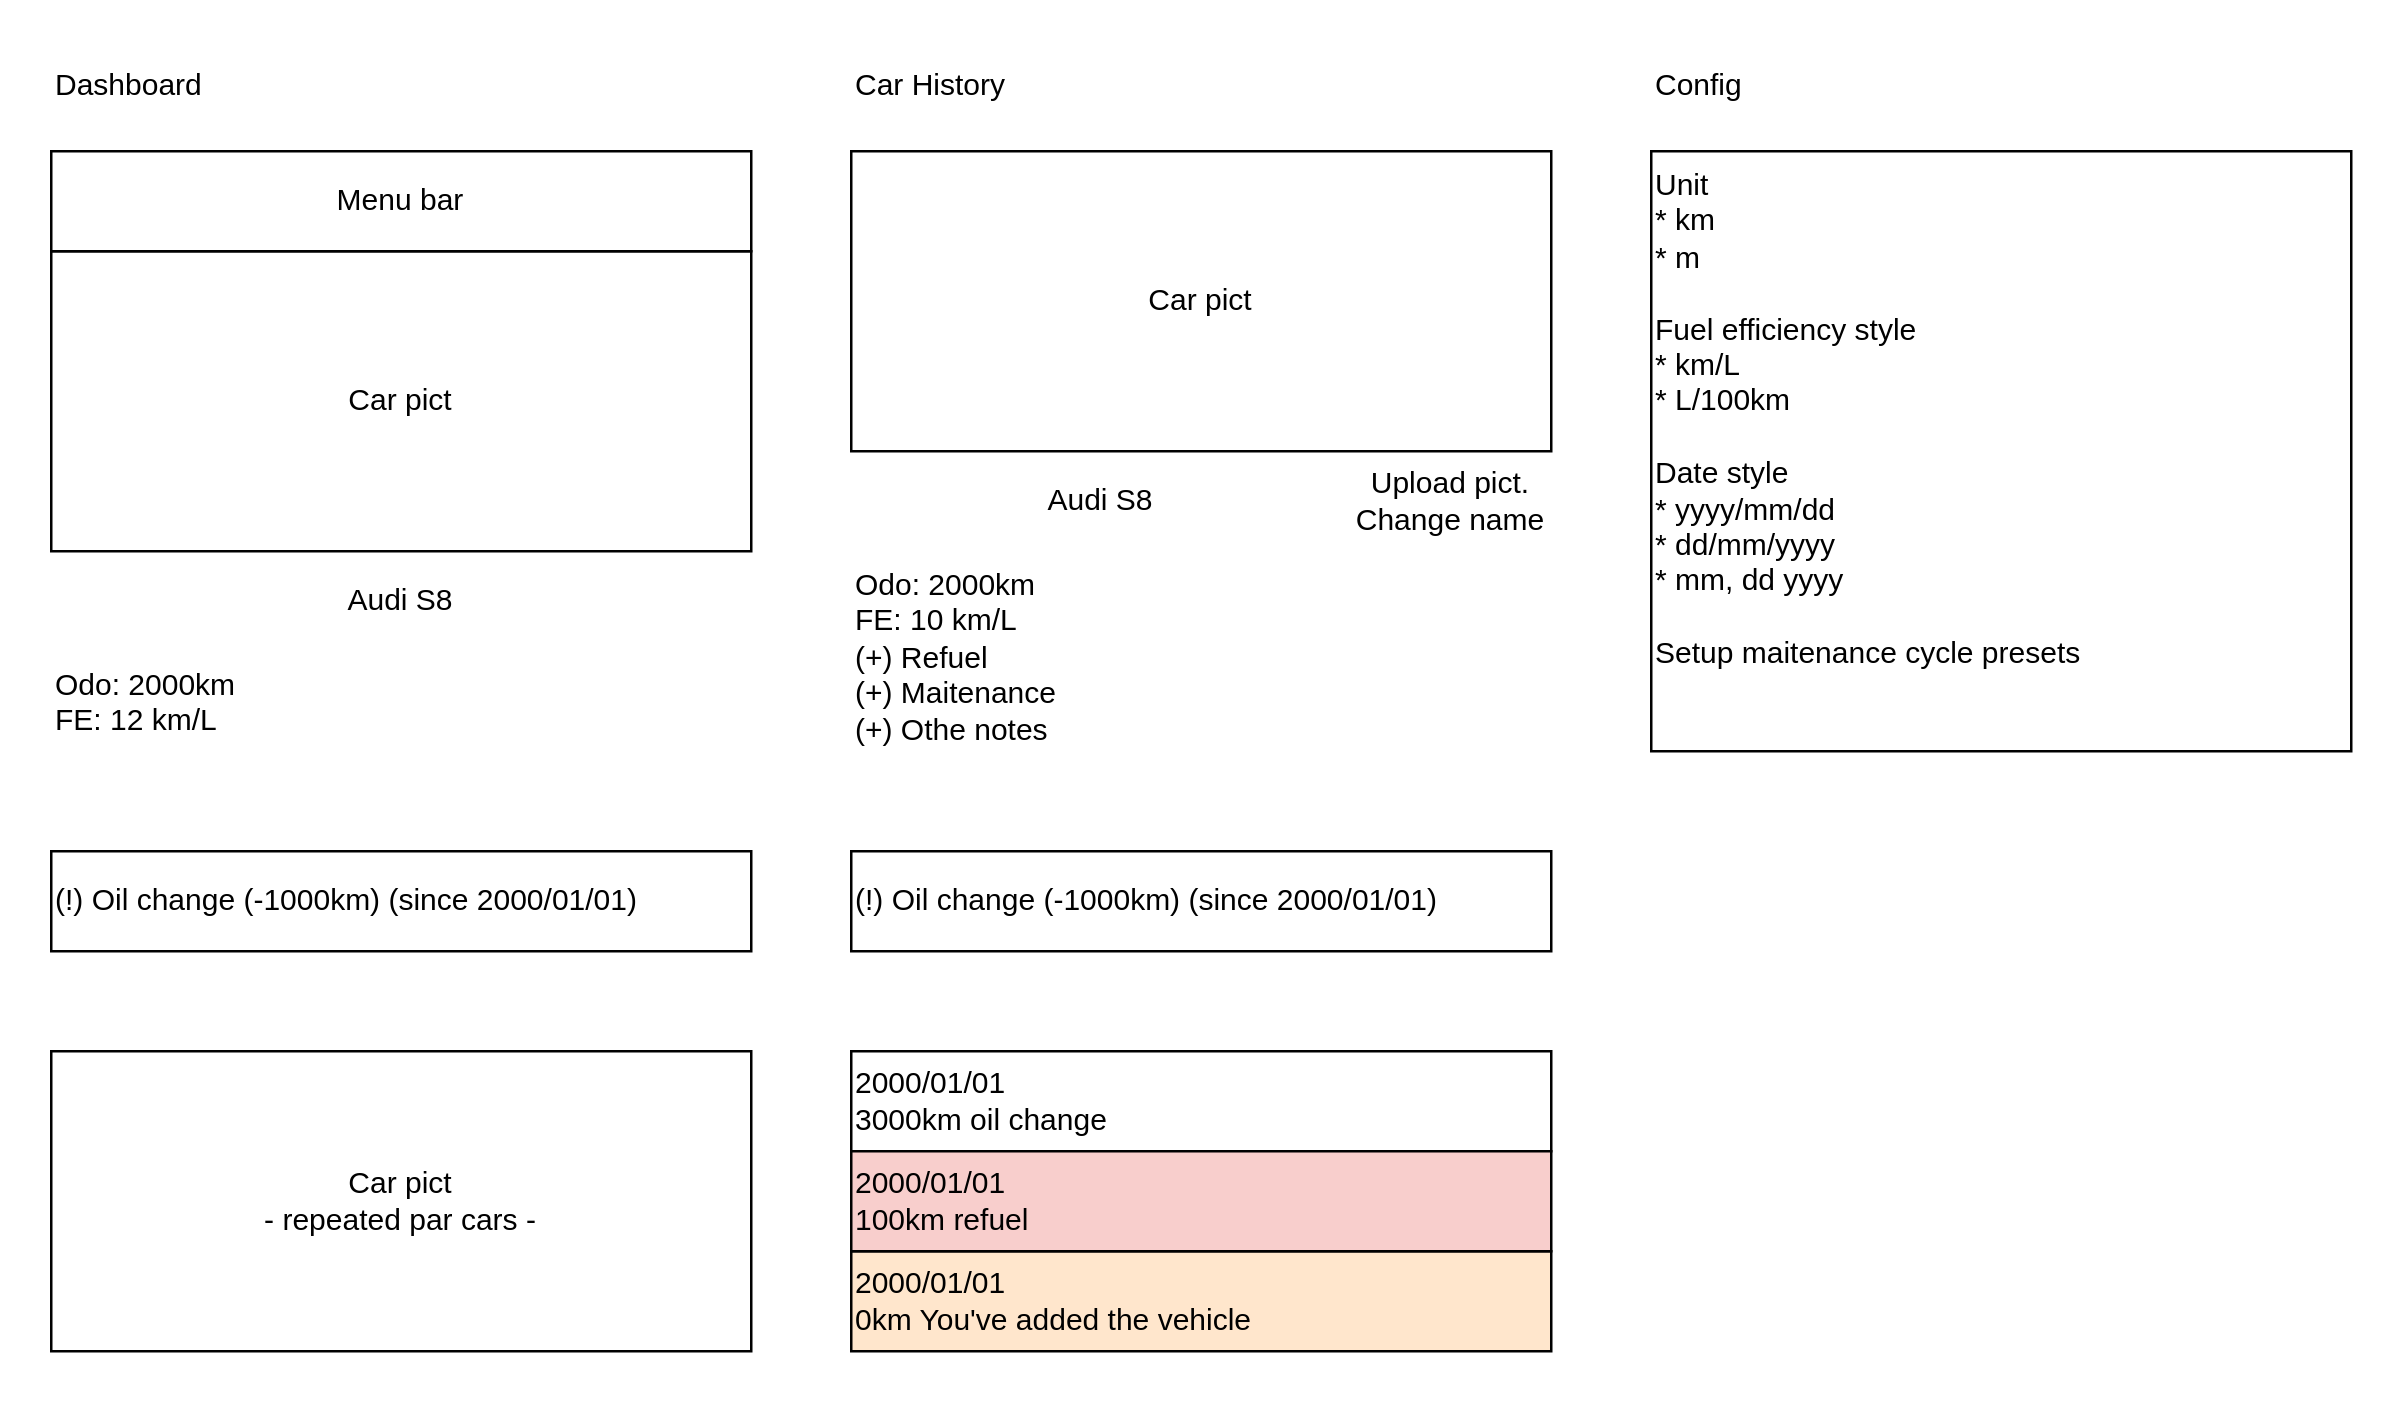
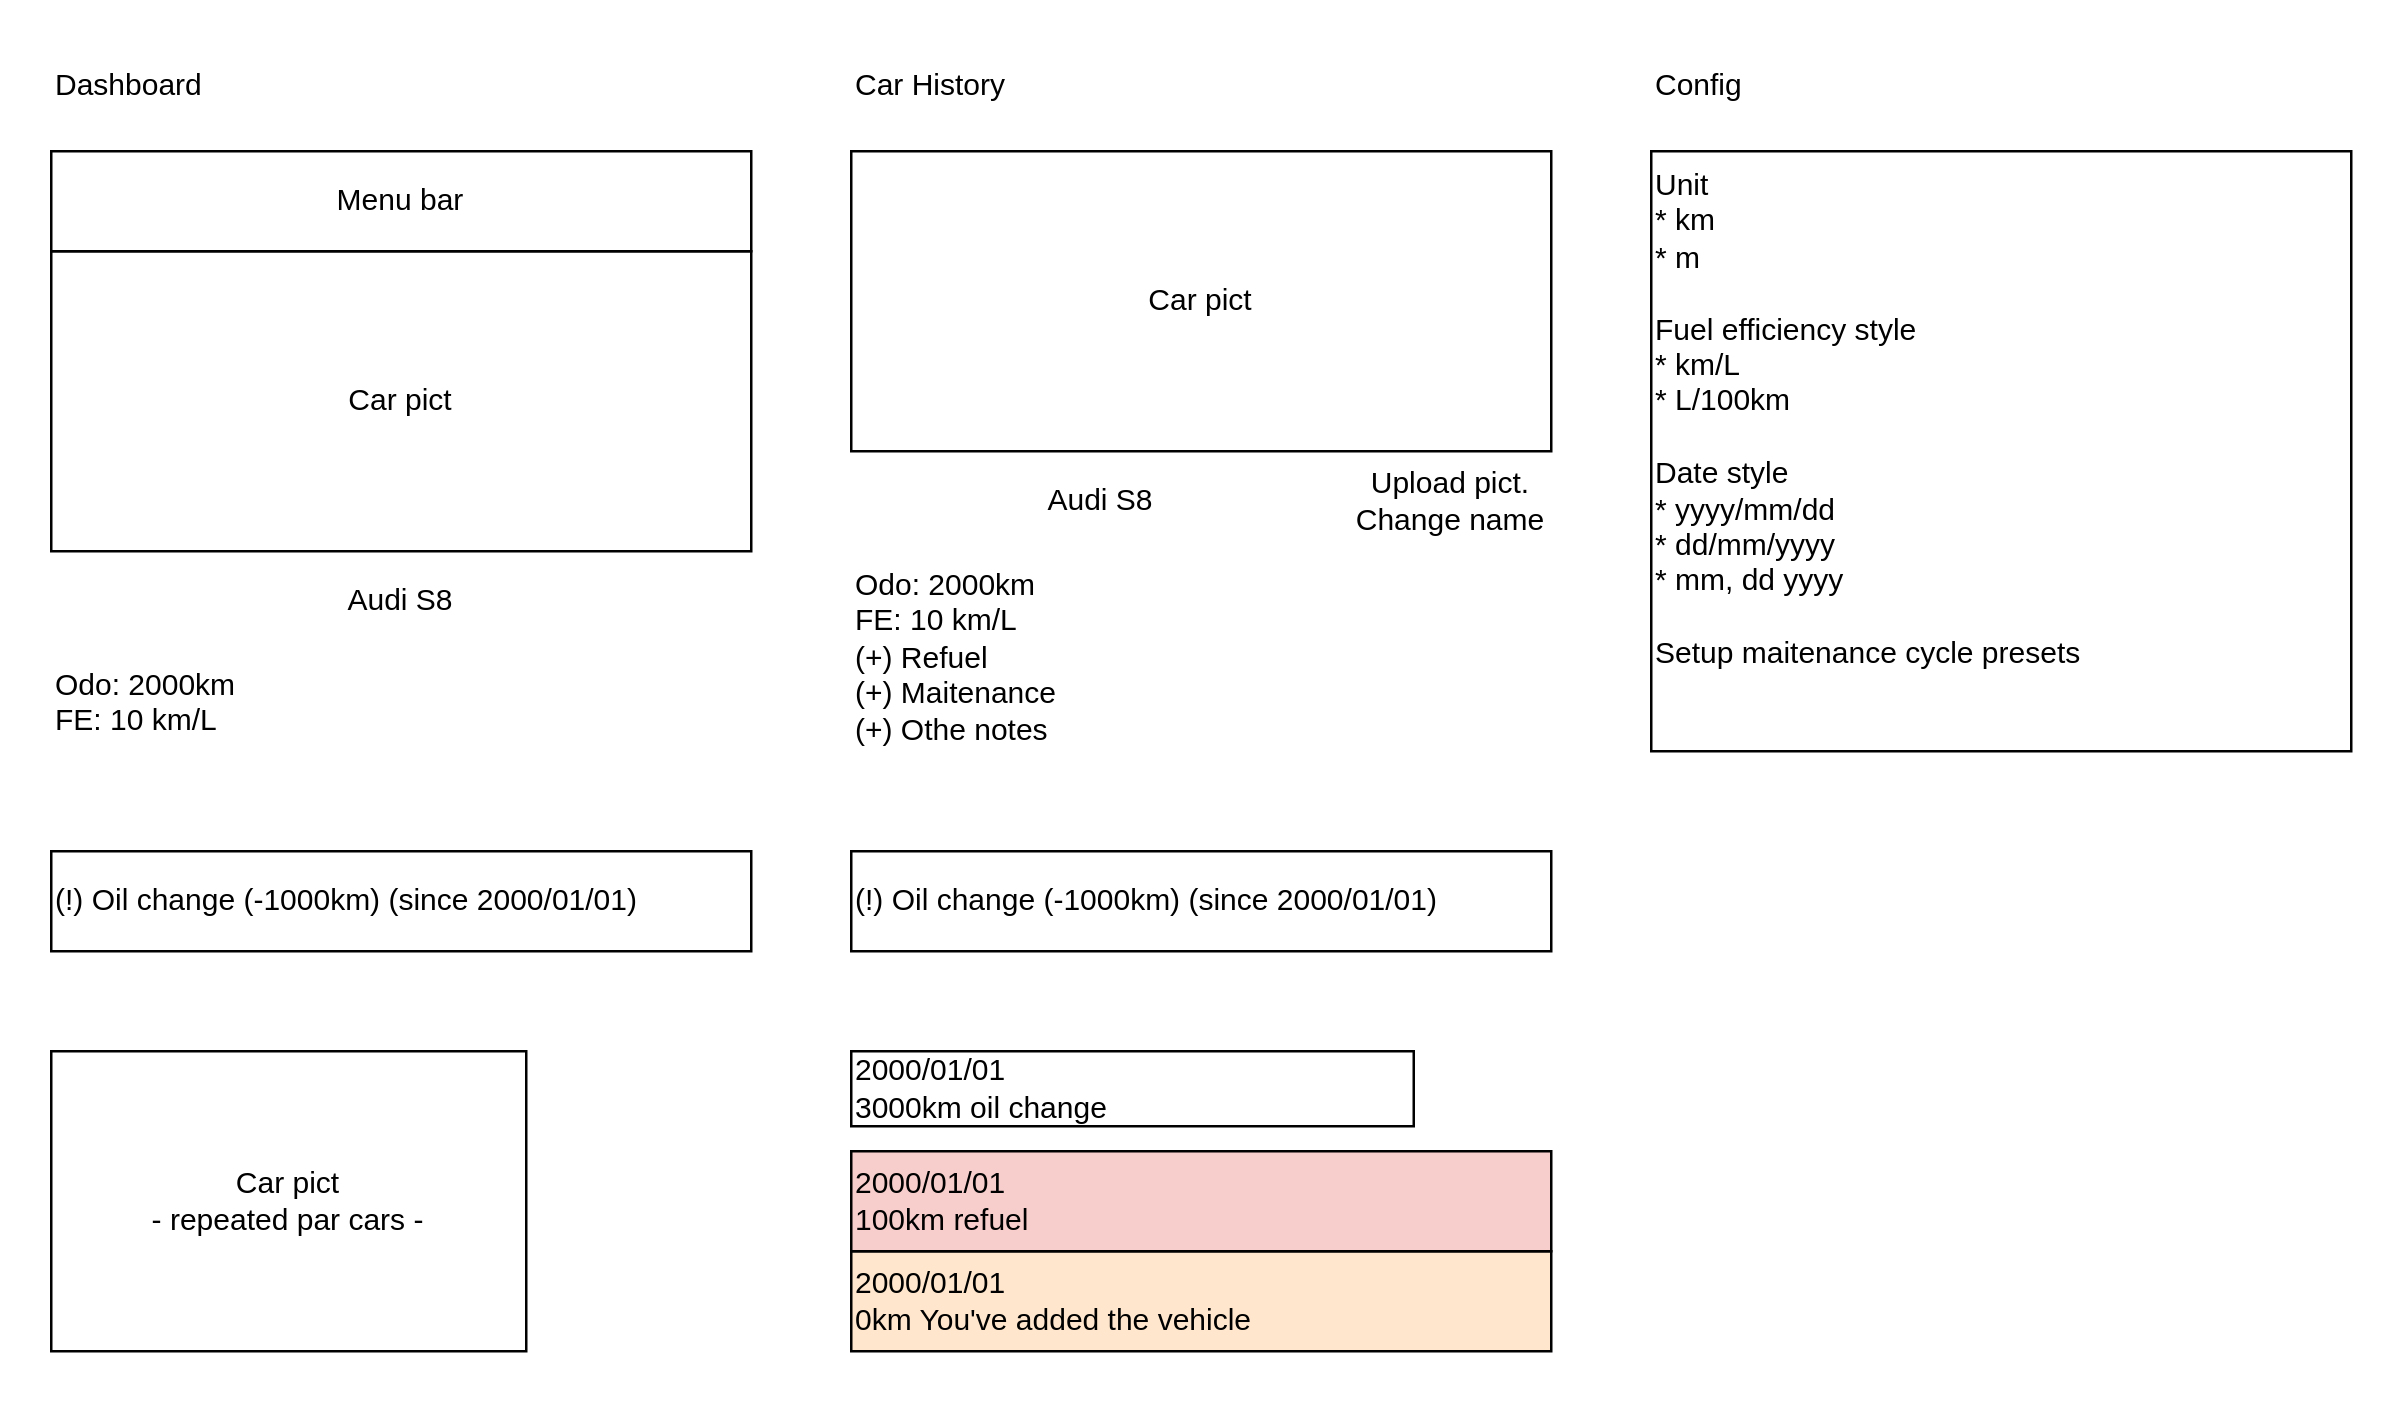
(141, 705) -> (141, 705)
(1201, 1101) -> (1133, 1089)
(401, 1201) -> (289, 1201)
